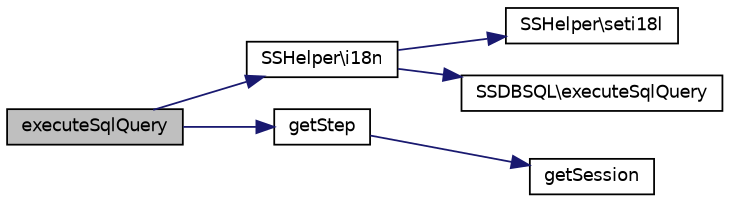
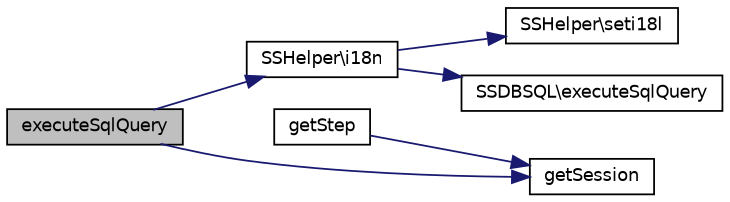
(220, 127) -> (335, 170)
